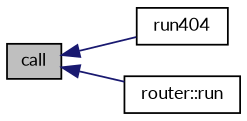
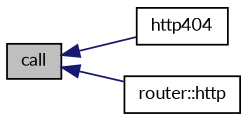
(182, 26) -> (182, 26)
(182, 95) -> (182, 95)
